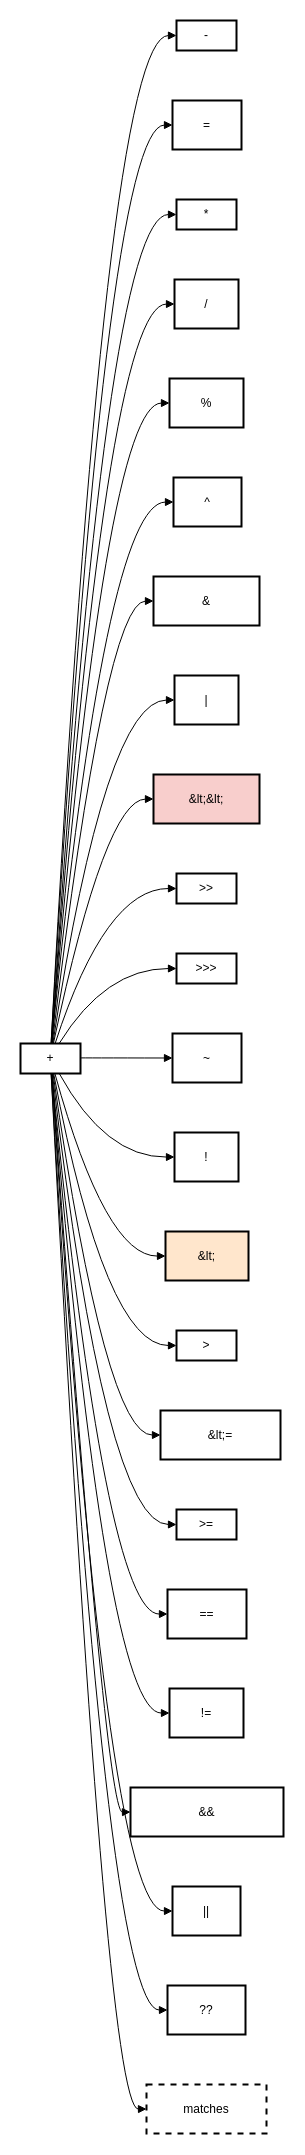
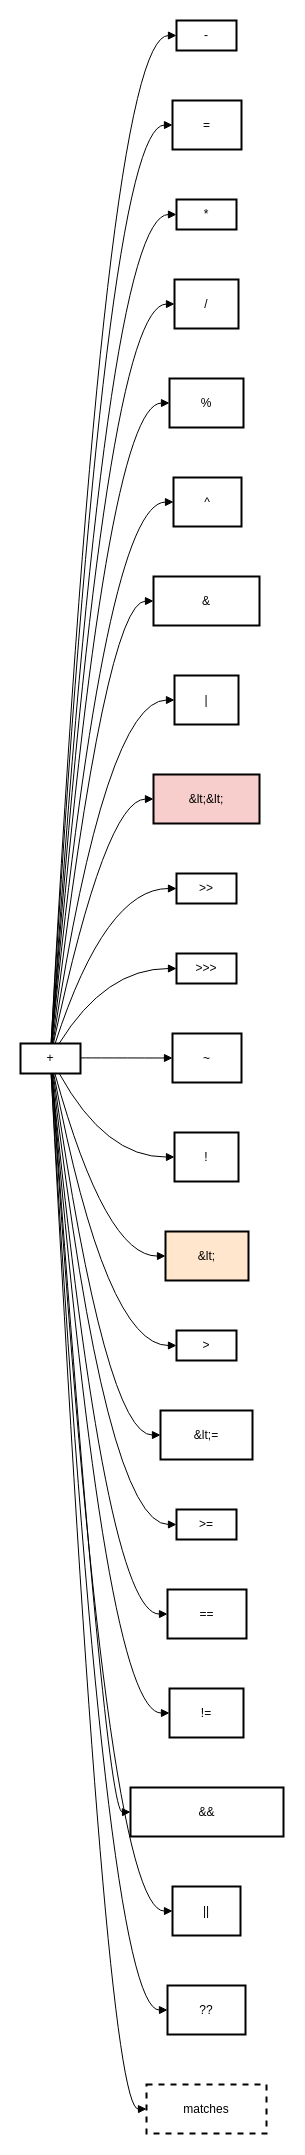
(221, 1435) -> (207, 1435)
